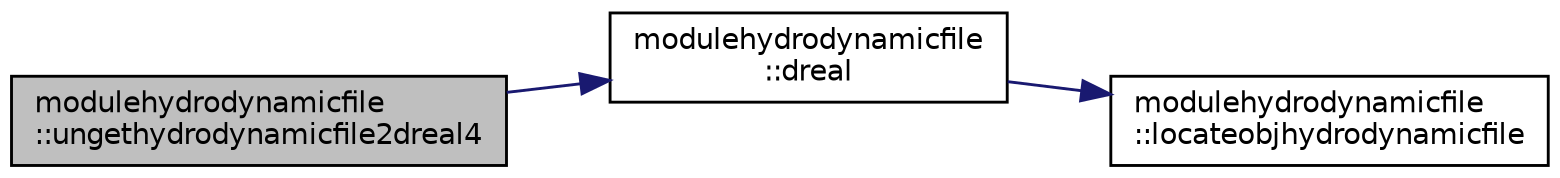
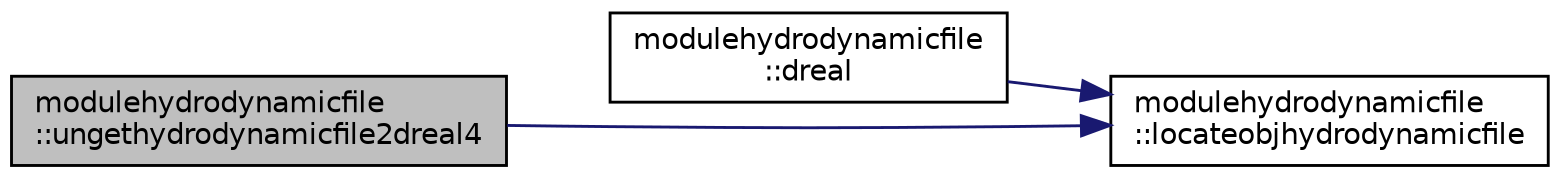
(543, 88) -> (794, 128)
